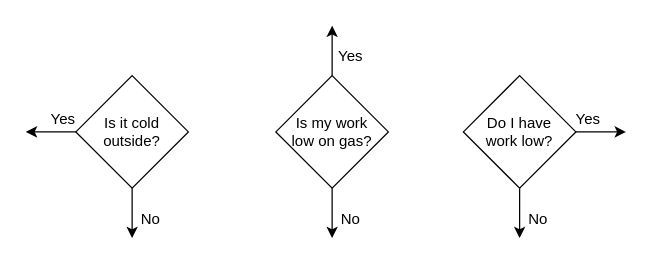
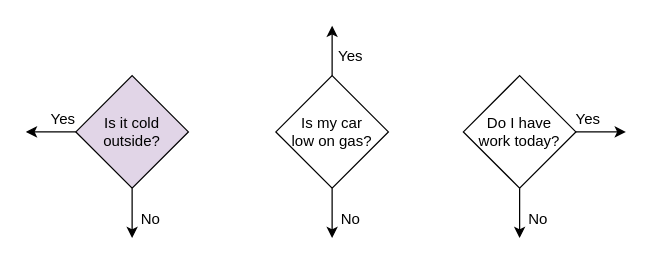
(132, 132) -> (132, 132)
(332, 132) -> (332, 132)
(519, 132) -> (519, 132)
